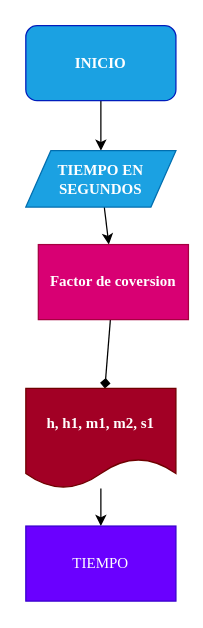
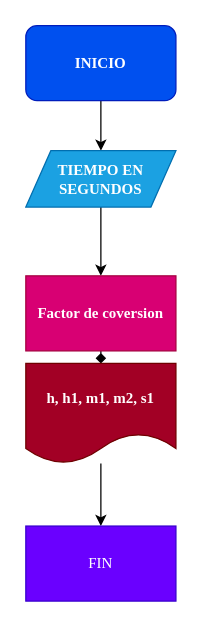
(101, 63) -> (101, 63)
(113, 282) -> (101, 313)
(101, 438) -> (101, 413)
(101, 563) -> (101, 563)
